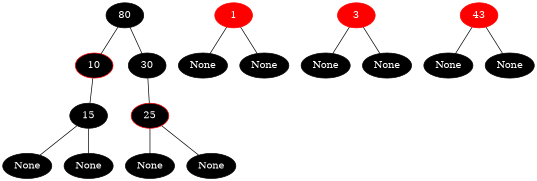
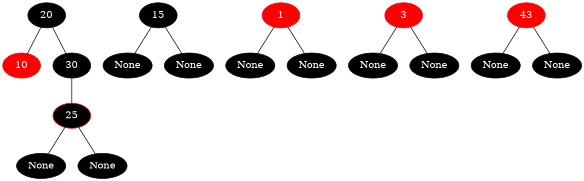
(125, 15) -> (47, 15)
(94, 66) -> (22, 66)
(91, 91) -> none
